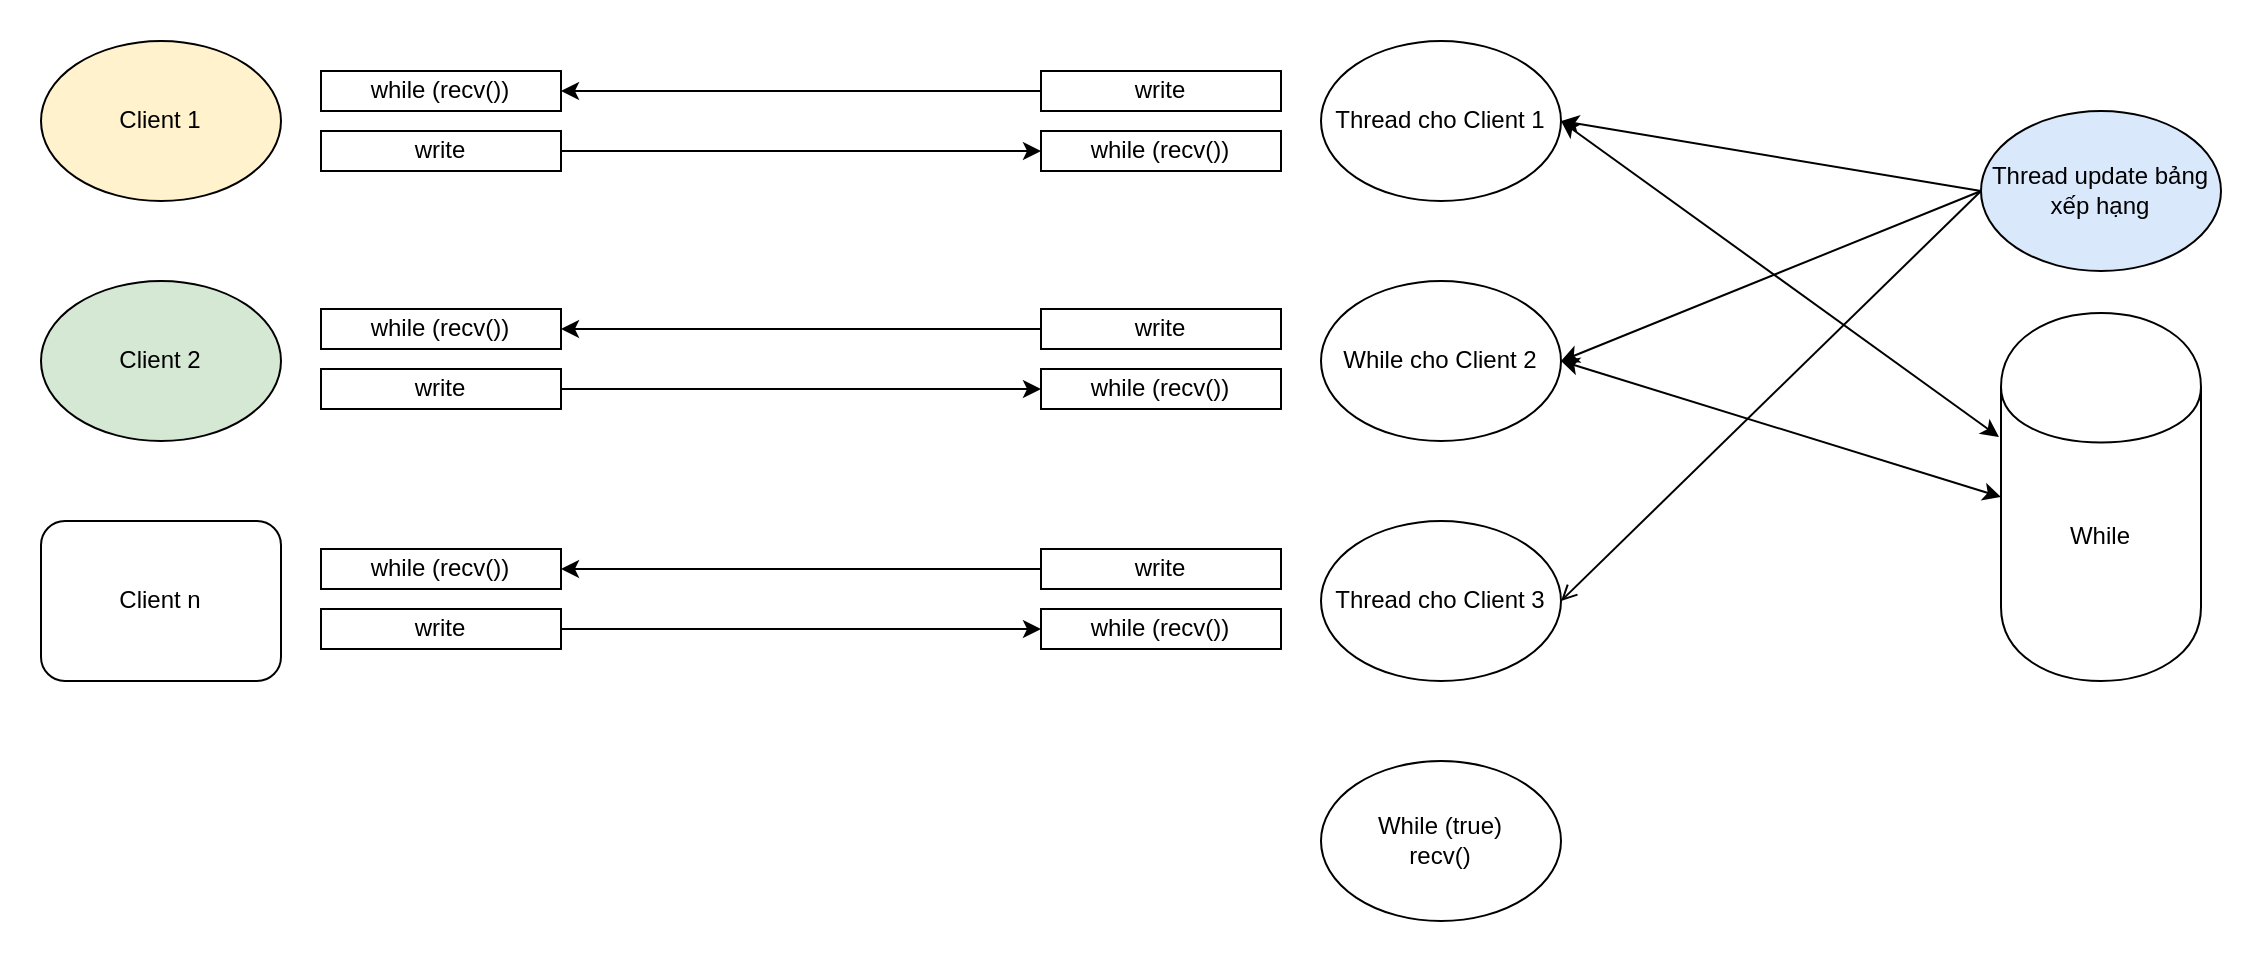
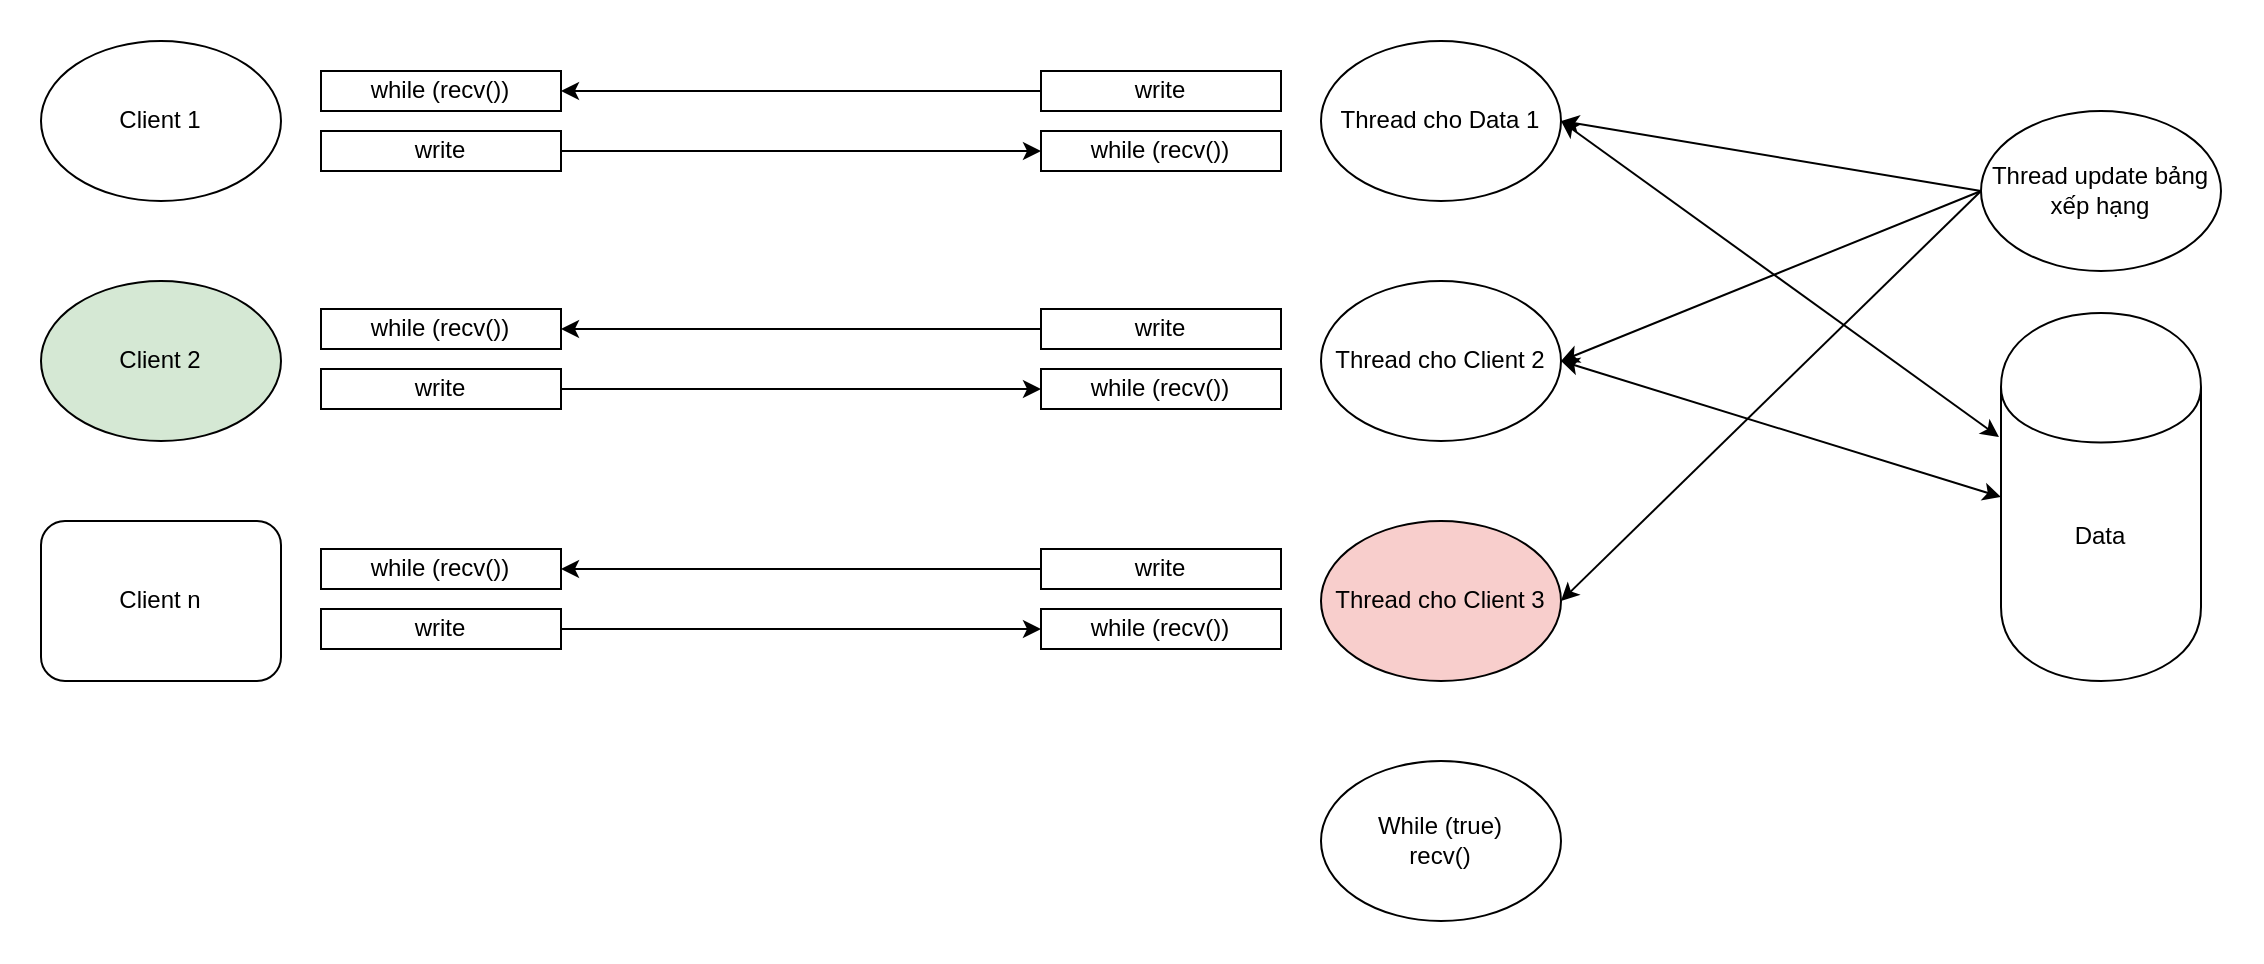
(161, 121) -> (161, 121)
(1441, 121) -> (1441, 121)
(2101, 191) -> (2101, 191)
(1441, 361) -> (1441, 361)
(2101, 537) -> (2101, 537)
(1568, 594) -> (1572, 591)
(1441, 601) -> (1441, 601)
